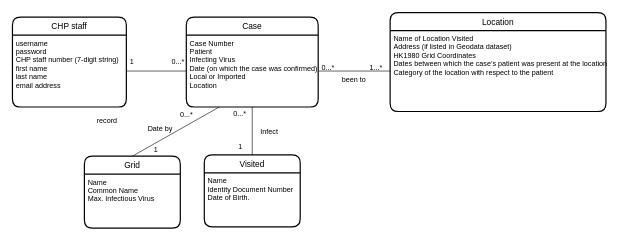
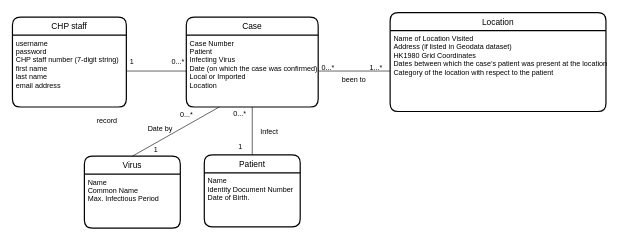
(252, 165) -> (252, 165)
(132, 166) -> (132, 166)
(96, 182) -> (96, 182)
